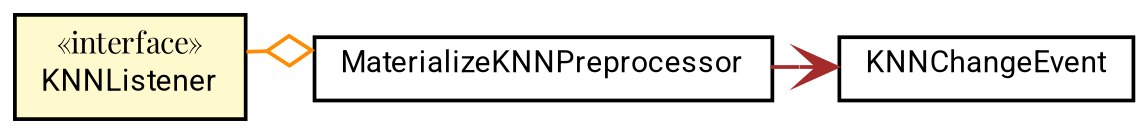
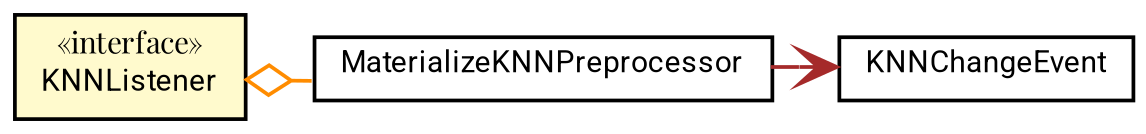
(256, 51) -> (302, 81)
